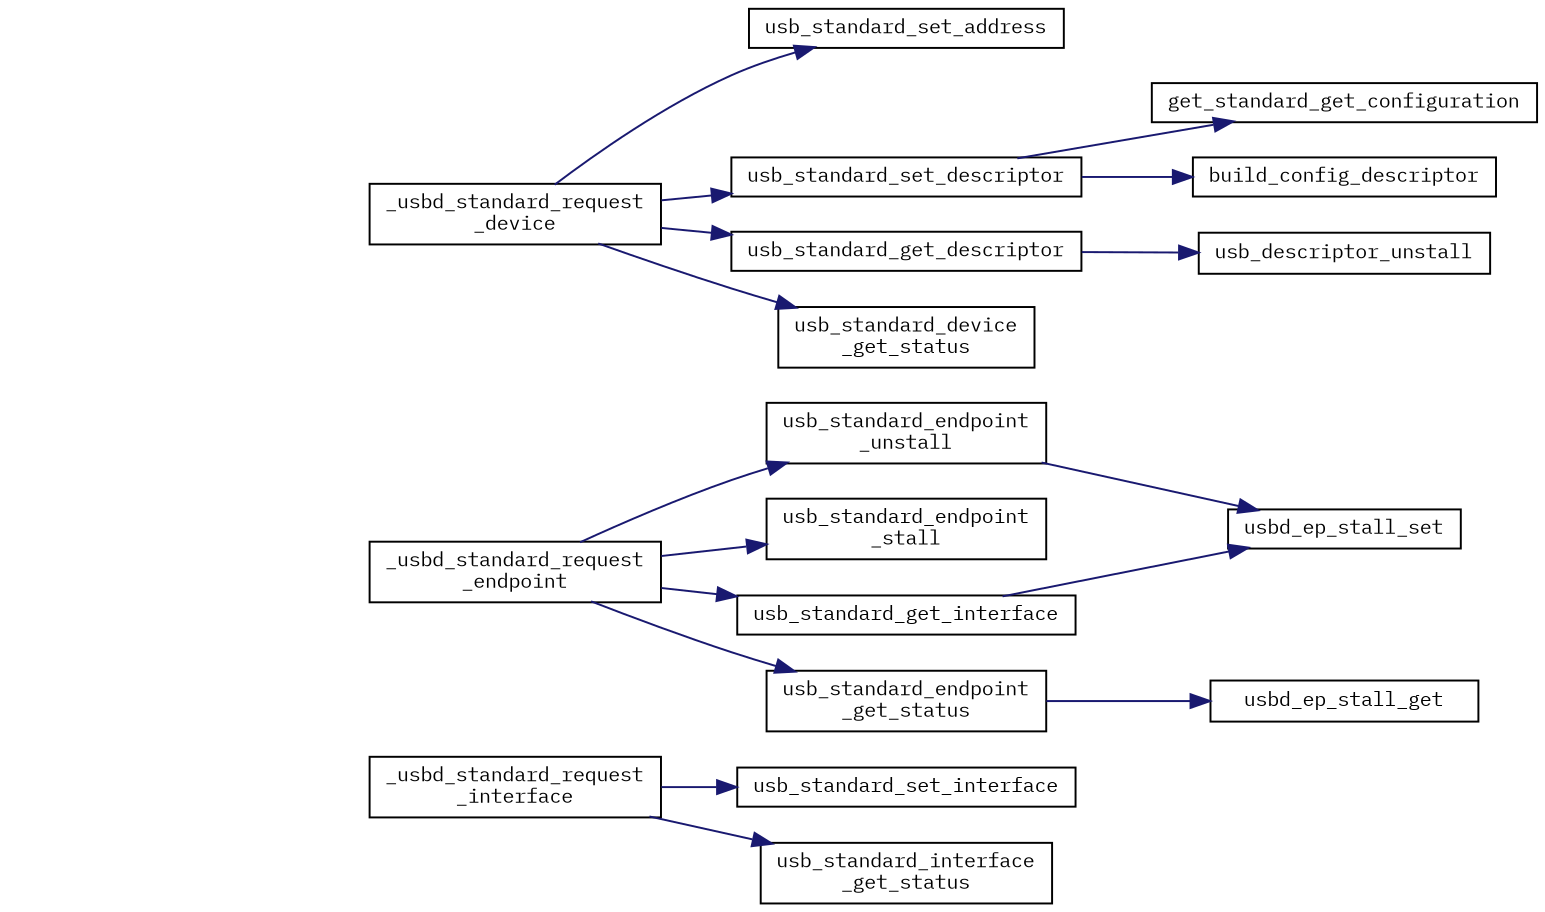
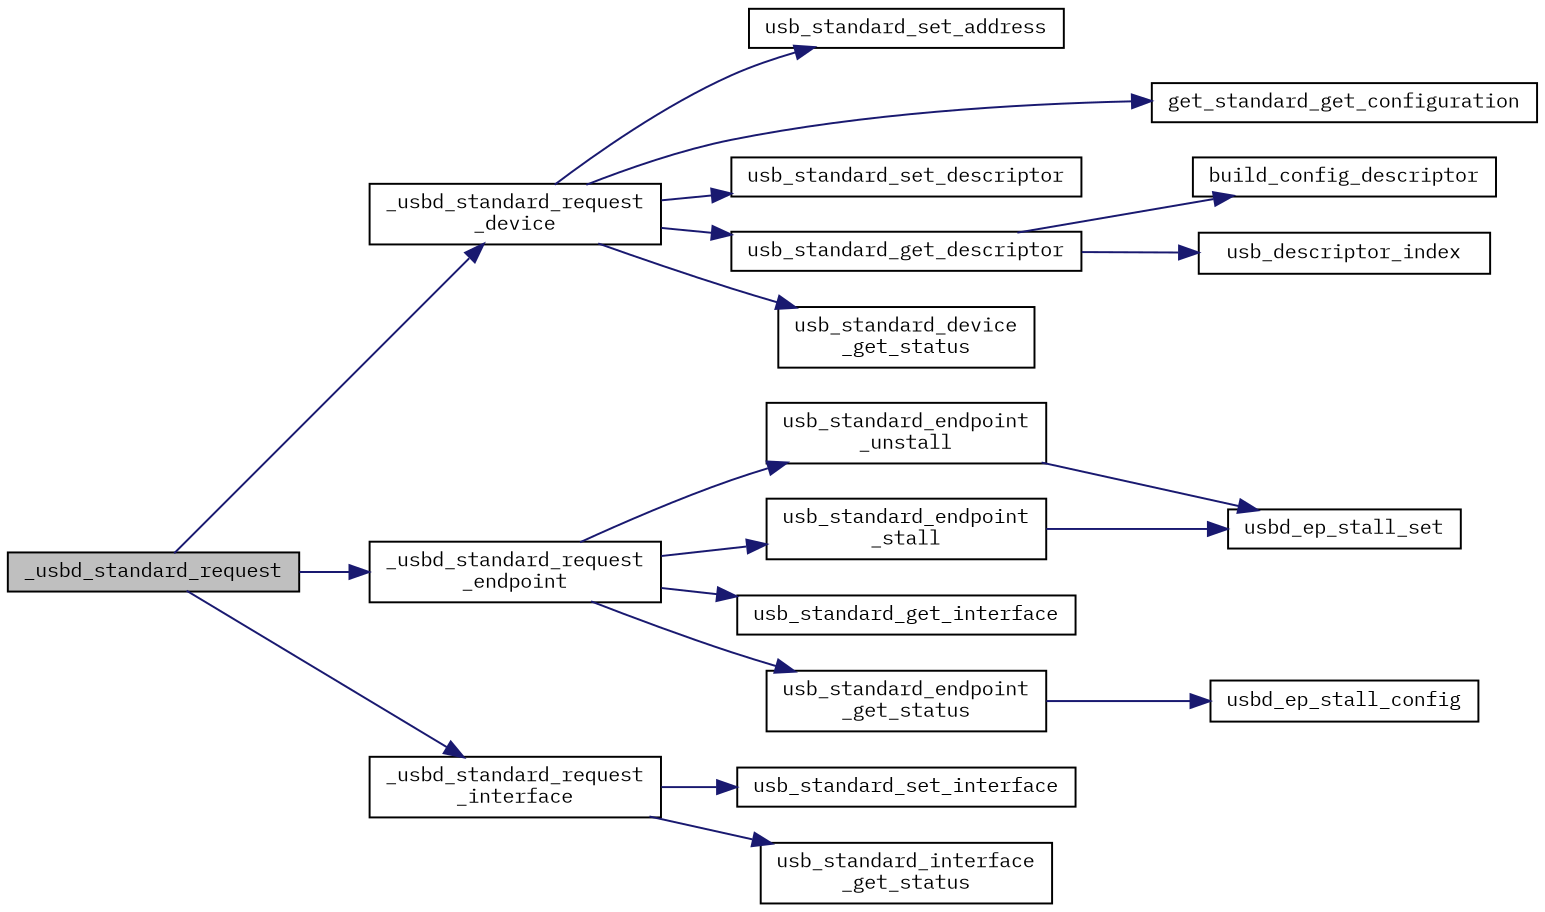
(1115, 142) -> (855, 120)
(1127, 177) -> (1115, 216)
(1344, 253) -> (1344, 253)
none -> (154, 572)
(1116, 574) -> (1127, 529)
(1344, 701) -> (1344, 701)
